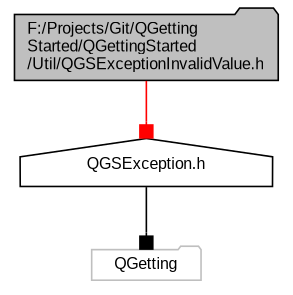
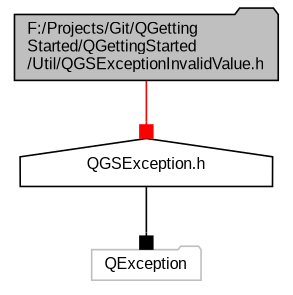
(146, 265) -> (146, 265)
